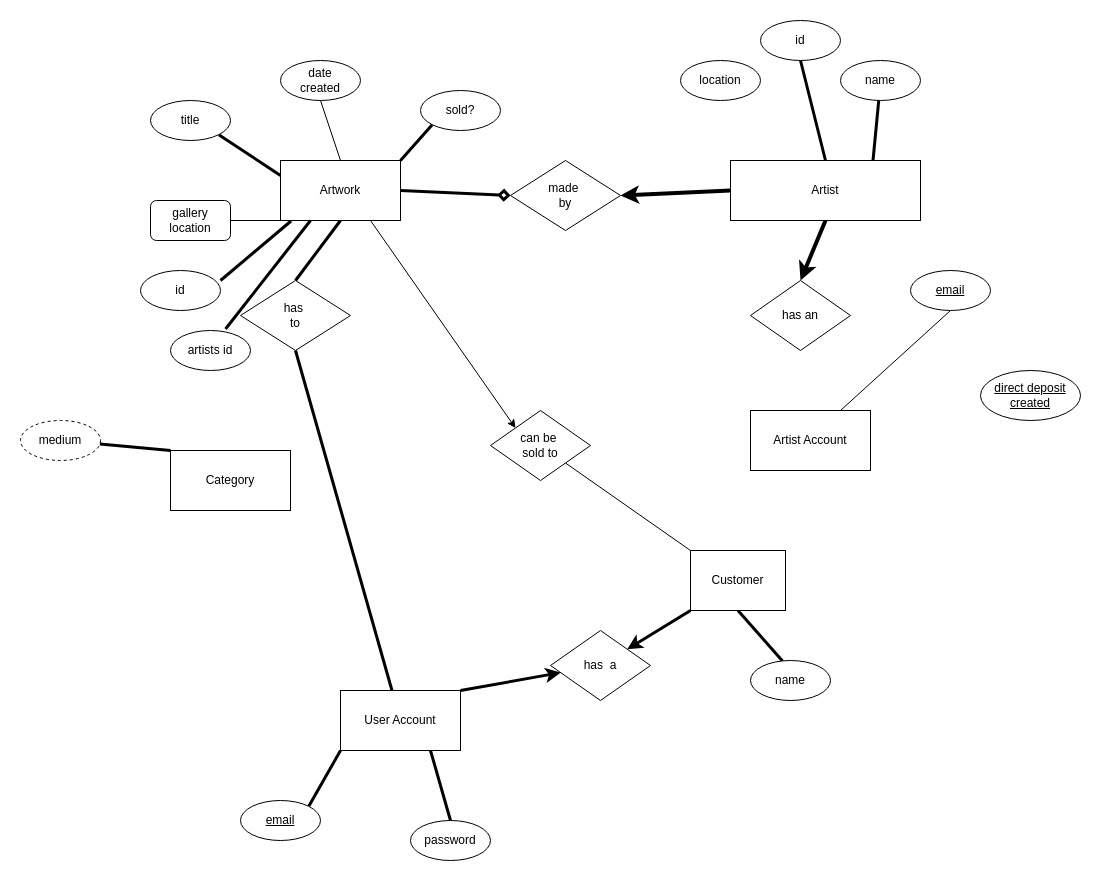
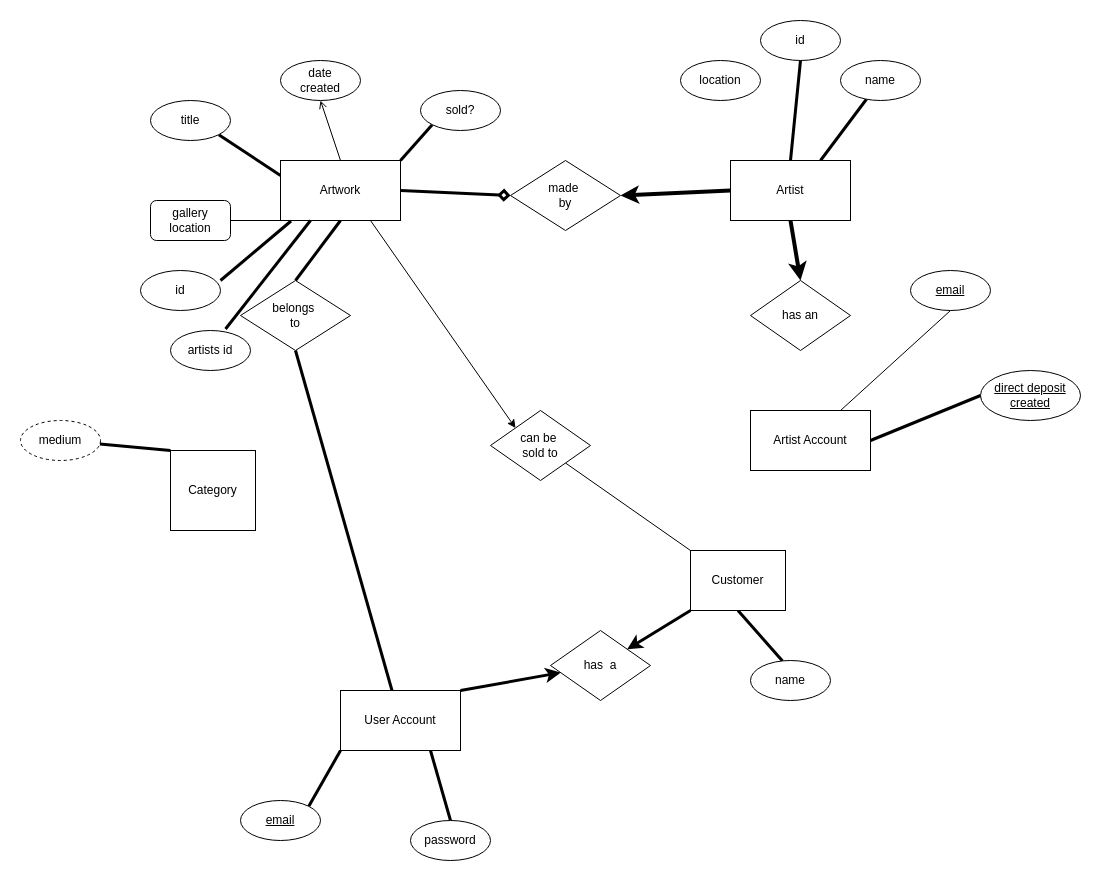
(322, 104) -> (322, 105)
(826, 191) -> (791, 191)
(296, 316) -> (296, 316)
none -> (926, 418)
(231, 481) -> (213, 491)
